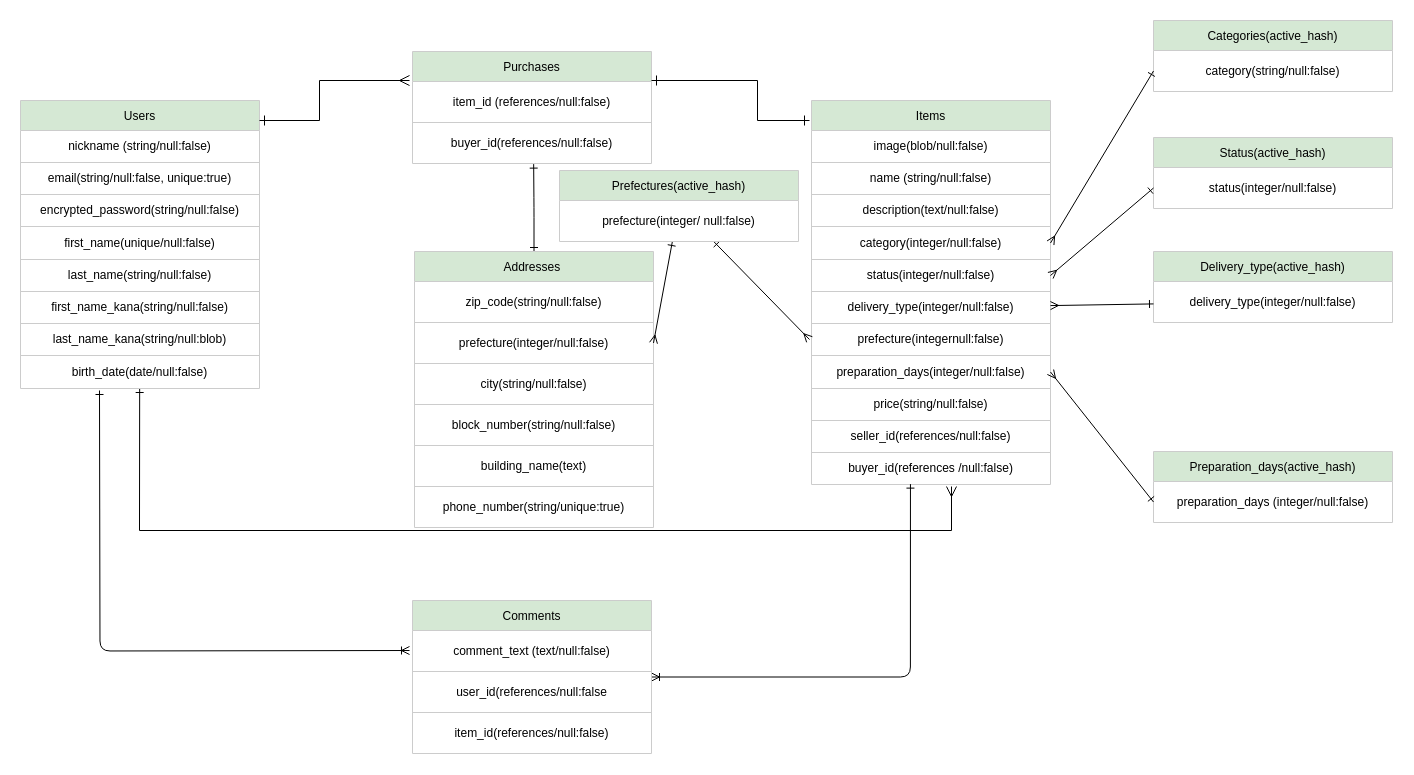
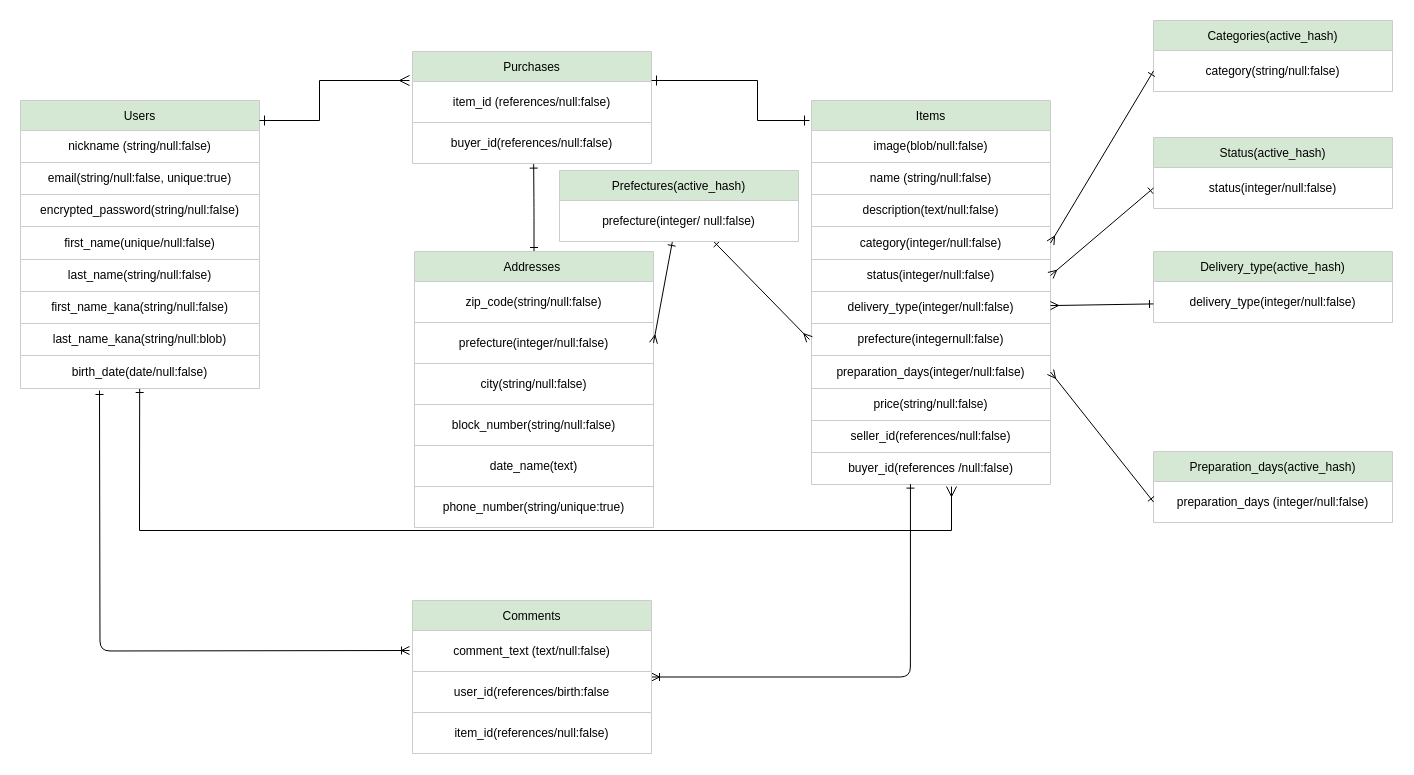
(534, 467) -> (534, 467)
(532, 693) -> (532, 693)
